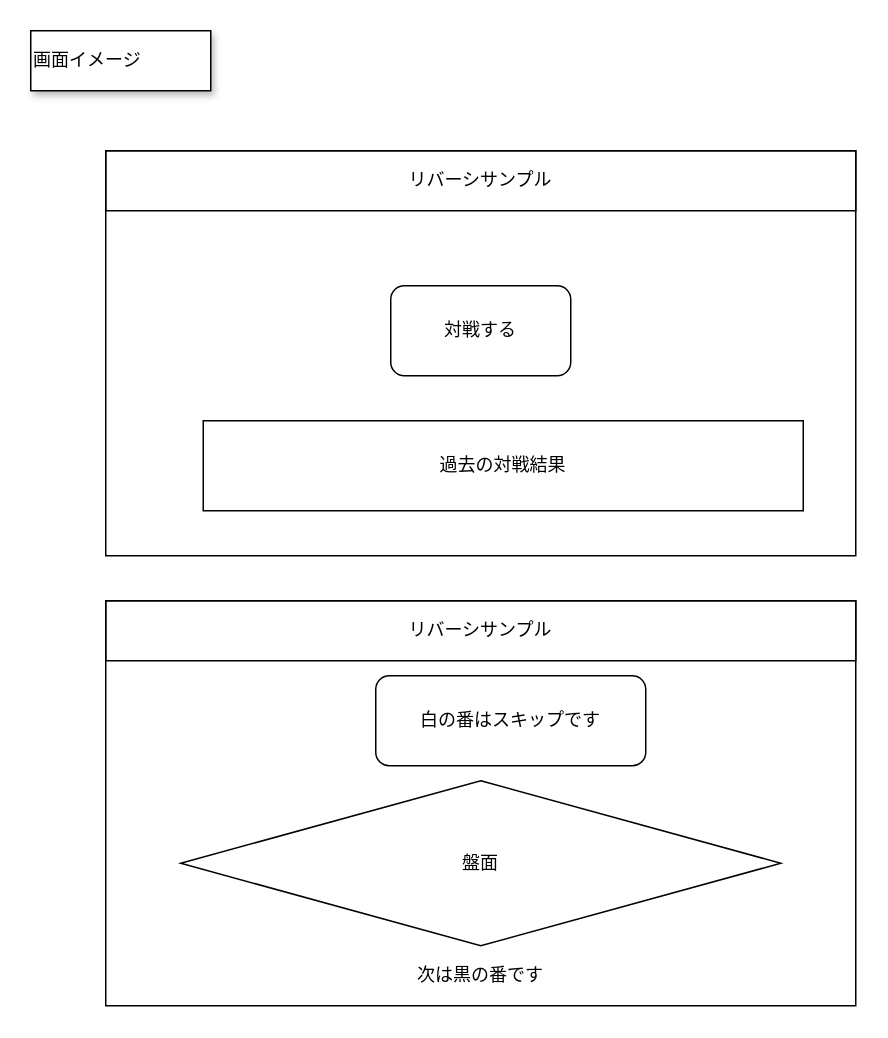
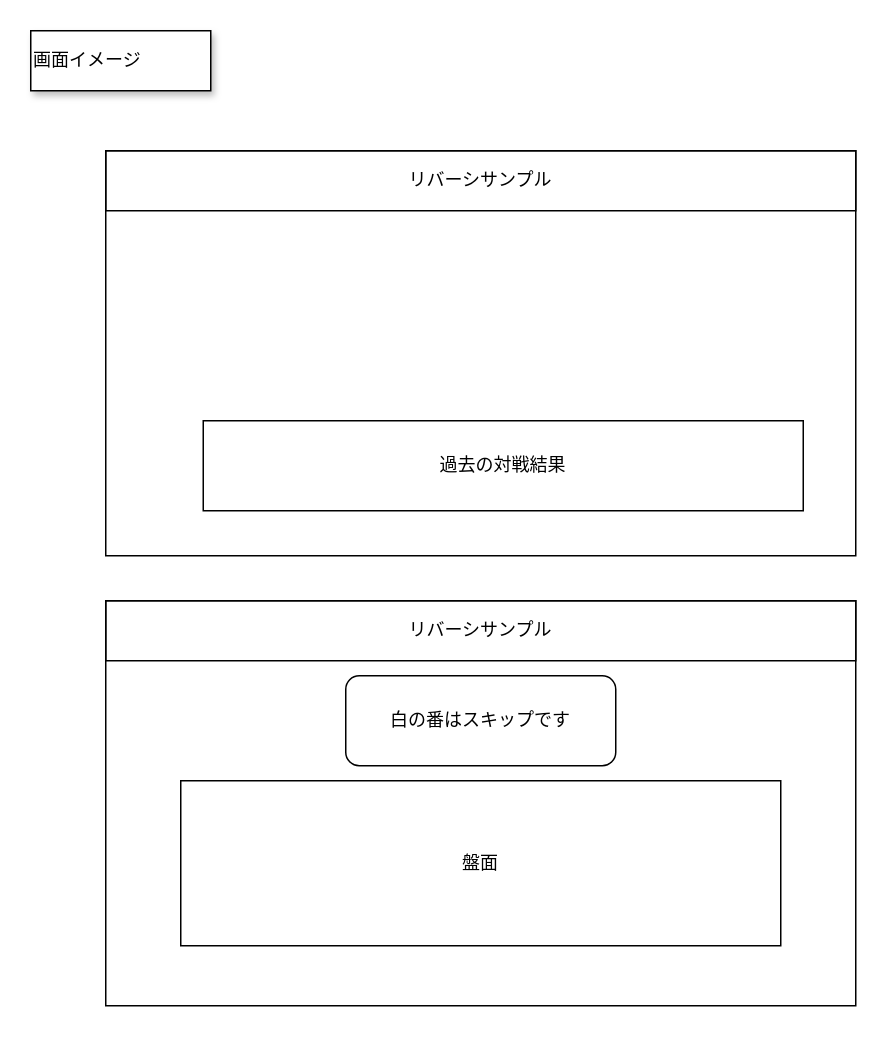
(481, 331) -> none
(511, 721) -> (481, 721)
(481, 863) -> (481, 863)
(481, 976) -> none
